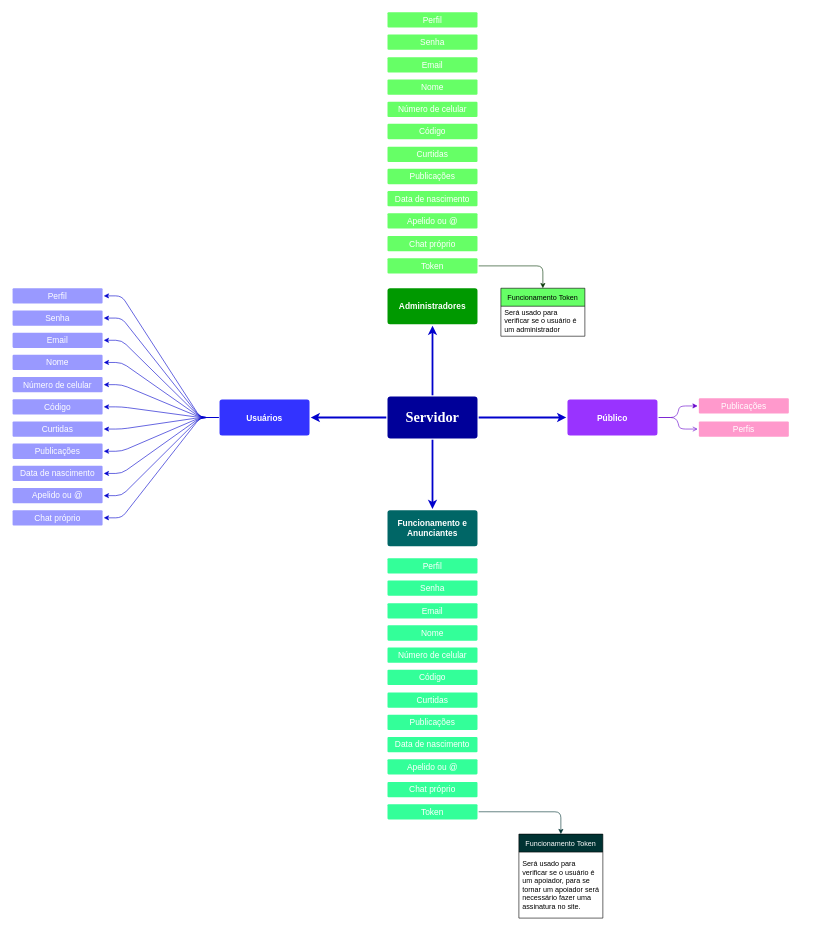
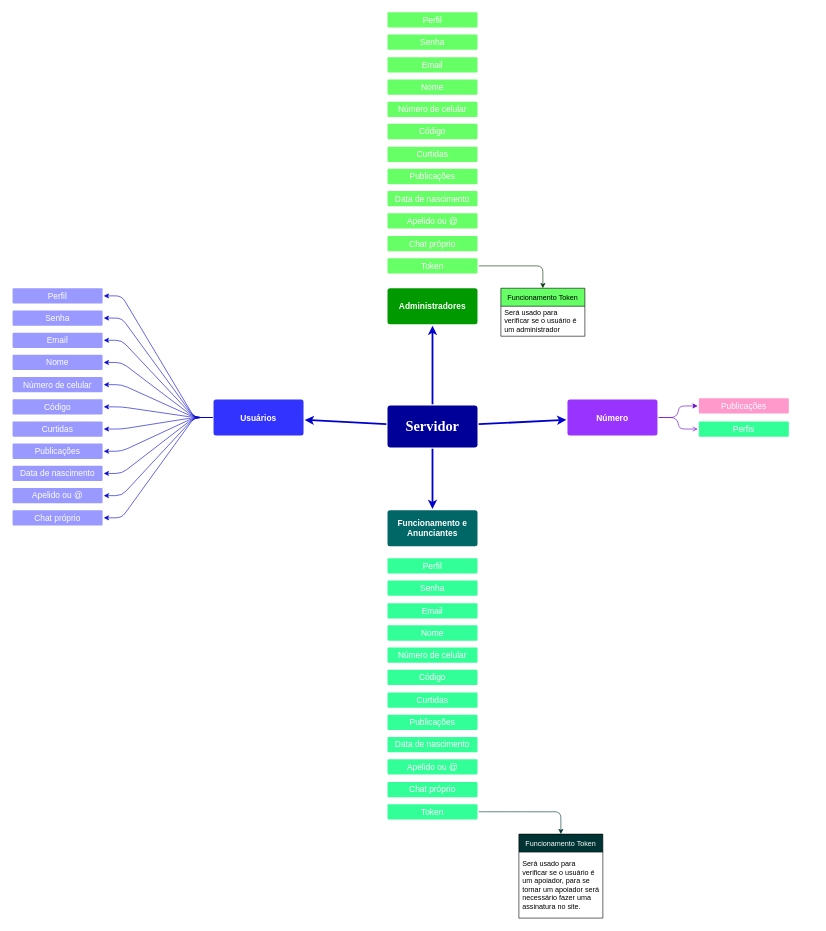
(264, 418) -> (258, 418)
(432, 418) -> (432, 427)
(612, 418) -> (612, 418)
(744, 429) -> (744, 429)
